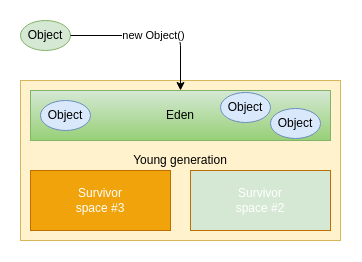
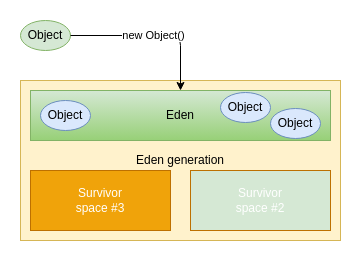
(181, 161) -> (181, 161)
